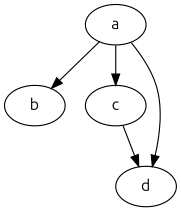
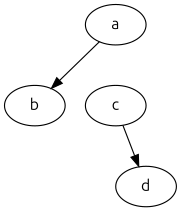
(116, 60) -> none
(159, 96) -> none
